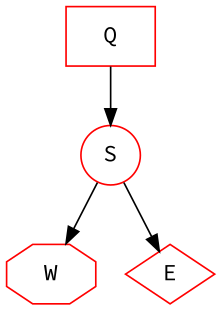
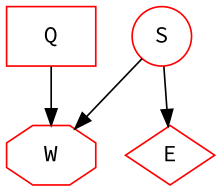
(111, 88) -> (51, 88)
